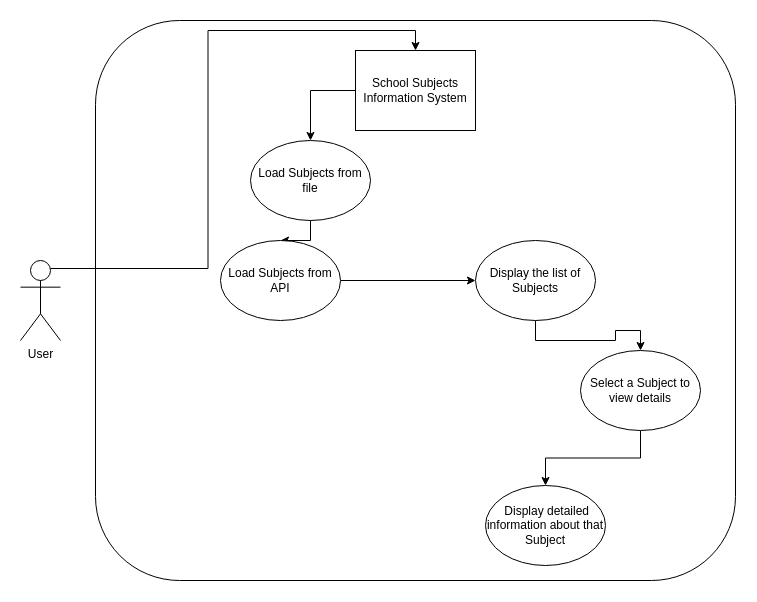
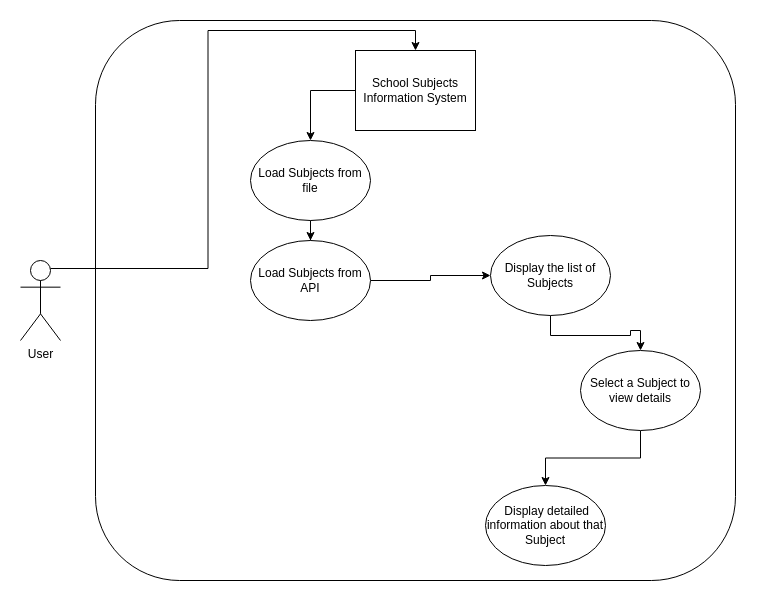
(281, 281) -> (311, 281)
(536, 281) -> (551, 276)
